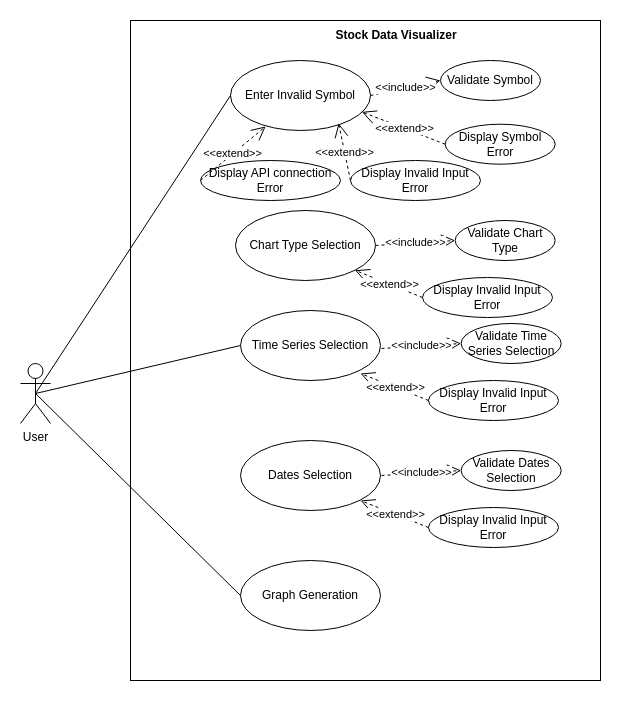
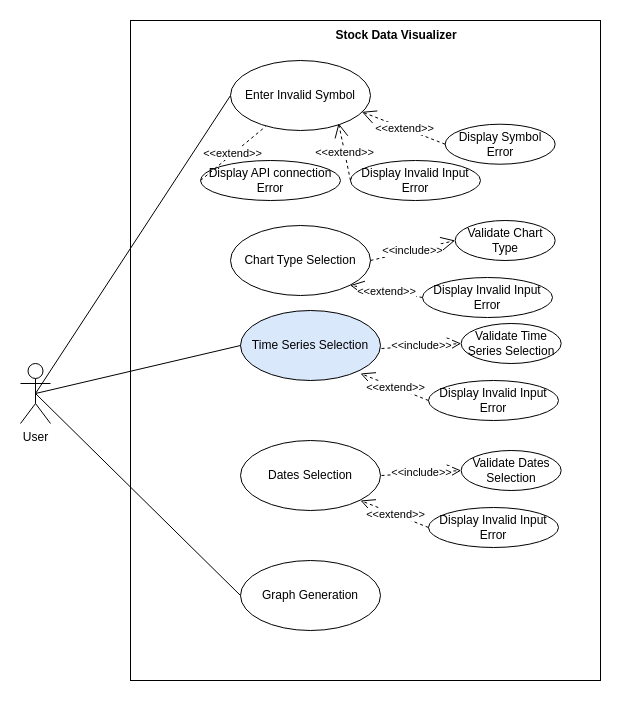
(491, 81) -> none
(413, 86) -> none
(261, 130) -> (262, 130)
(306, 246) -> (301, 261)
(311, 346) -> (311, 346)
